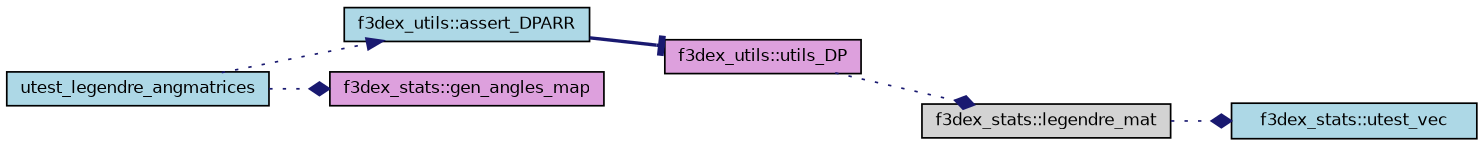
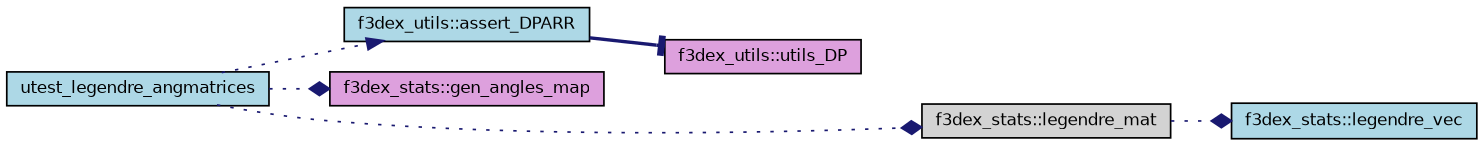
(895, 87) -> (558, 132)
(1354, 121) -> (1354, 121)
